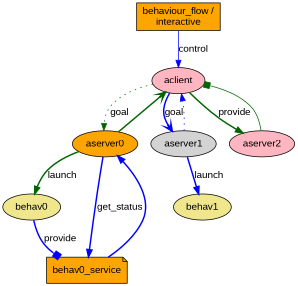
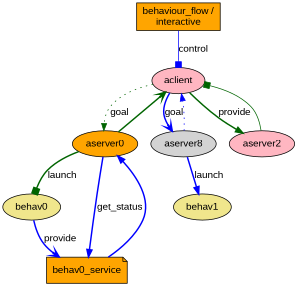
(178, 45) -> (178, 45)
(184, 144) -> (184, 144)
(54, 165) -> (54, 165)
(40, 238) -> (40, 238)
